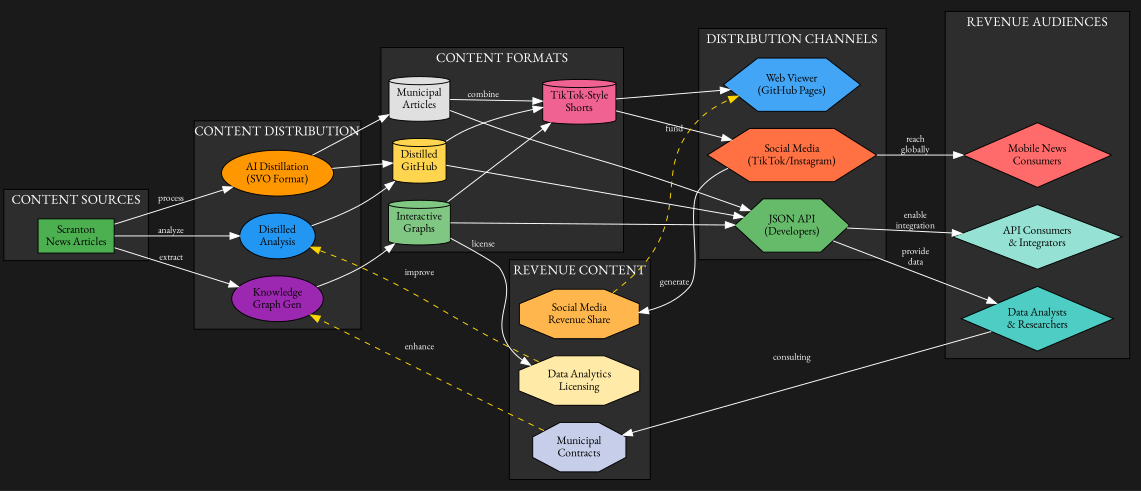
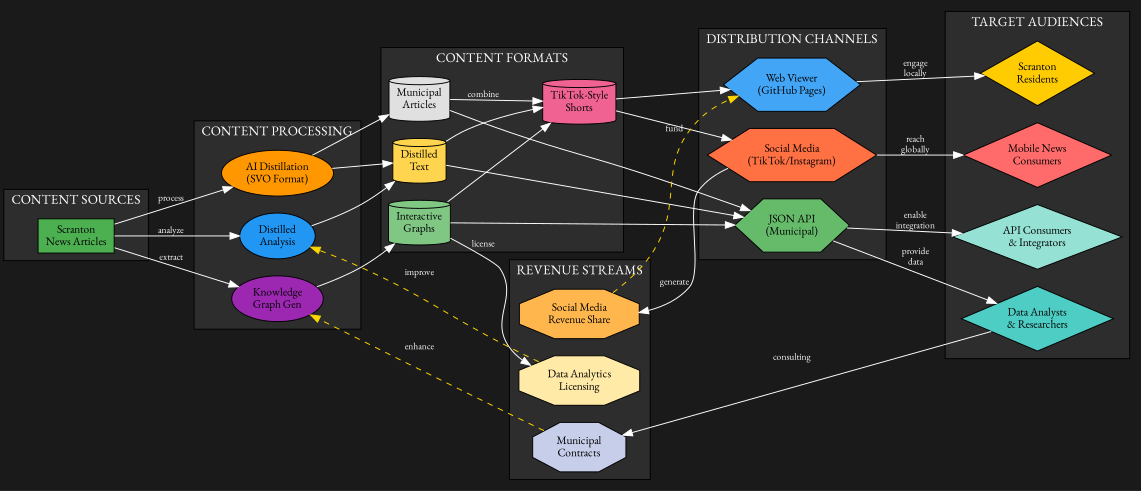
(1037, 22) -> (1037, 22)
none -> (1037, 73)
(278, 132) -> (278, 132)
(419, 161) -> (419, 161)
(792, 225) -> (792, 225)
(580, 271) -> (580, 271)
